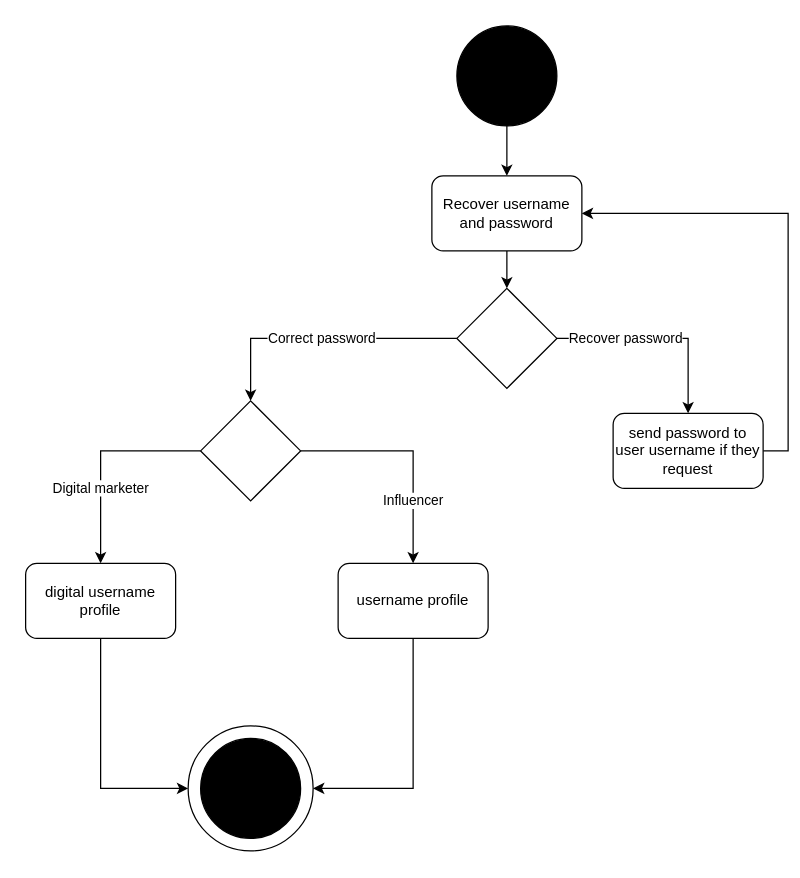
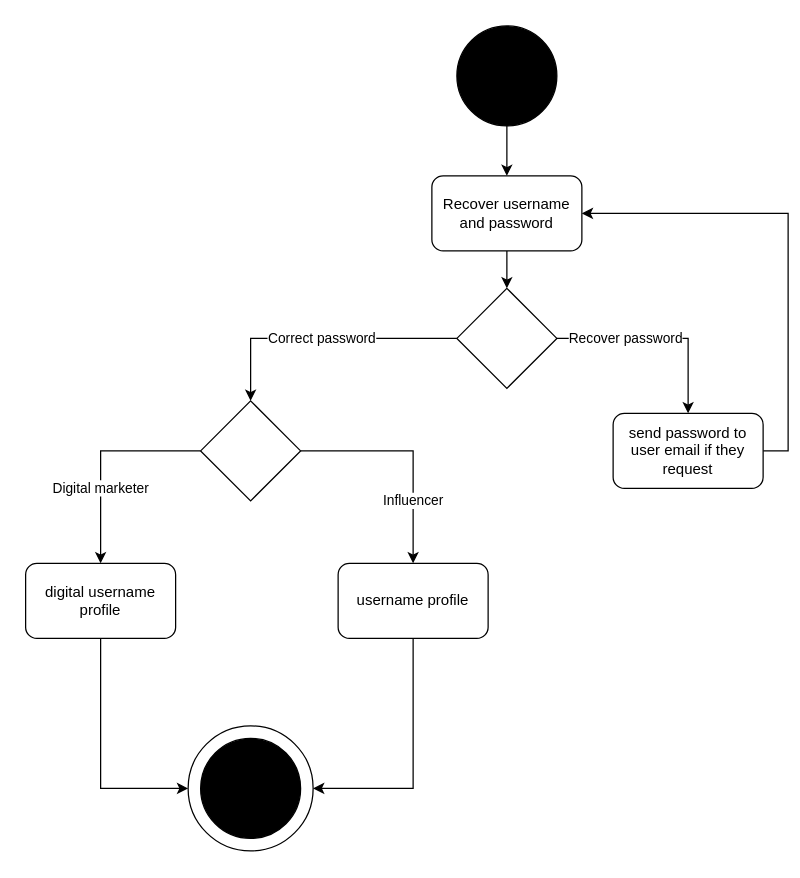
(688, 451) -> (688, 451)
